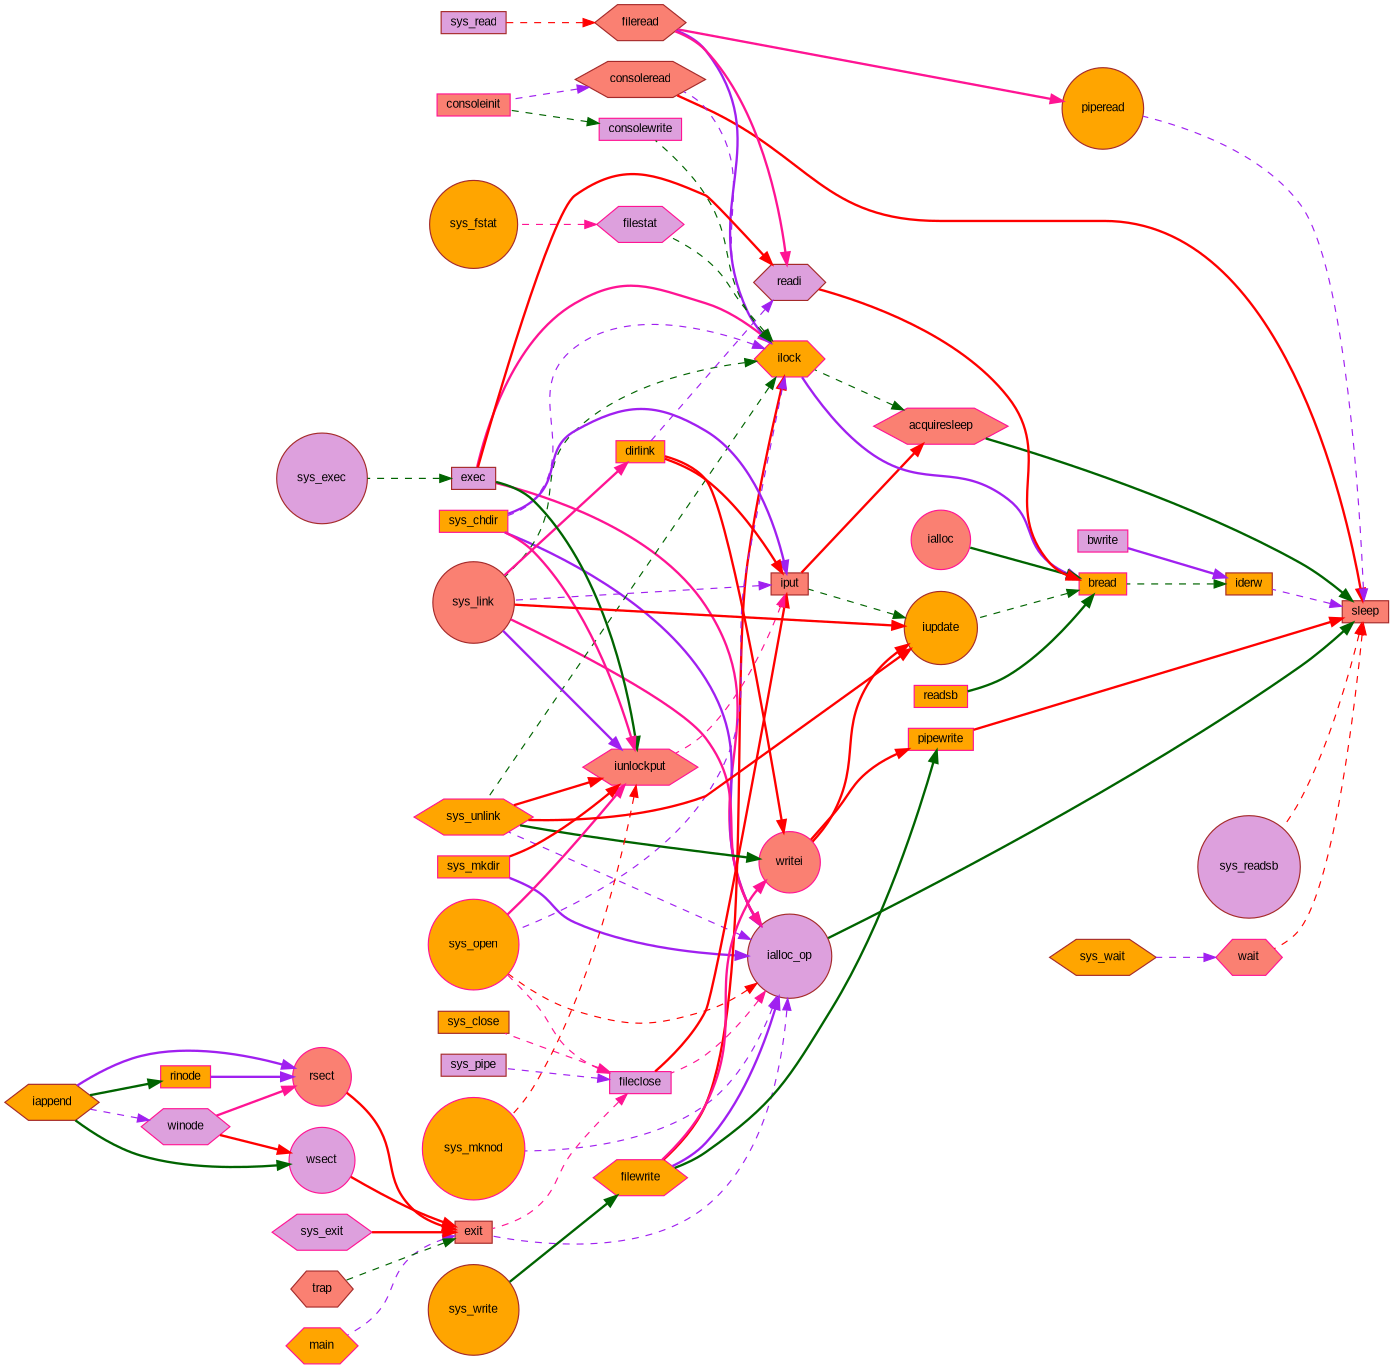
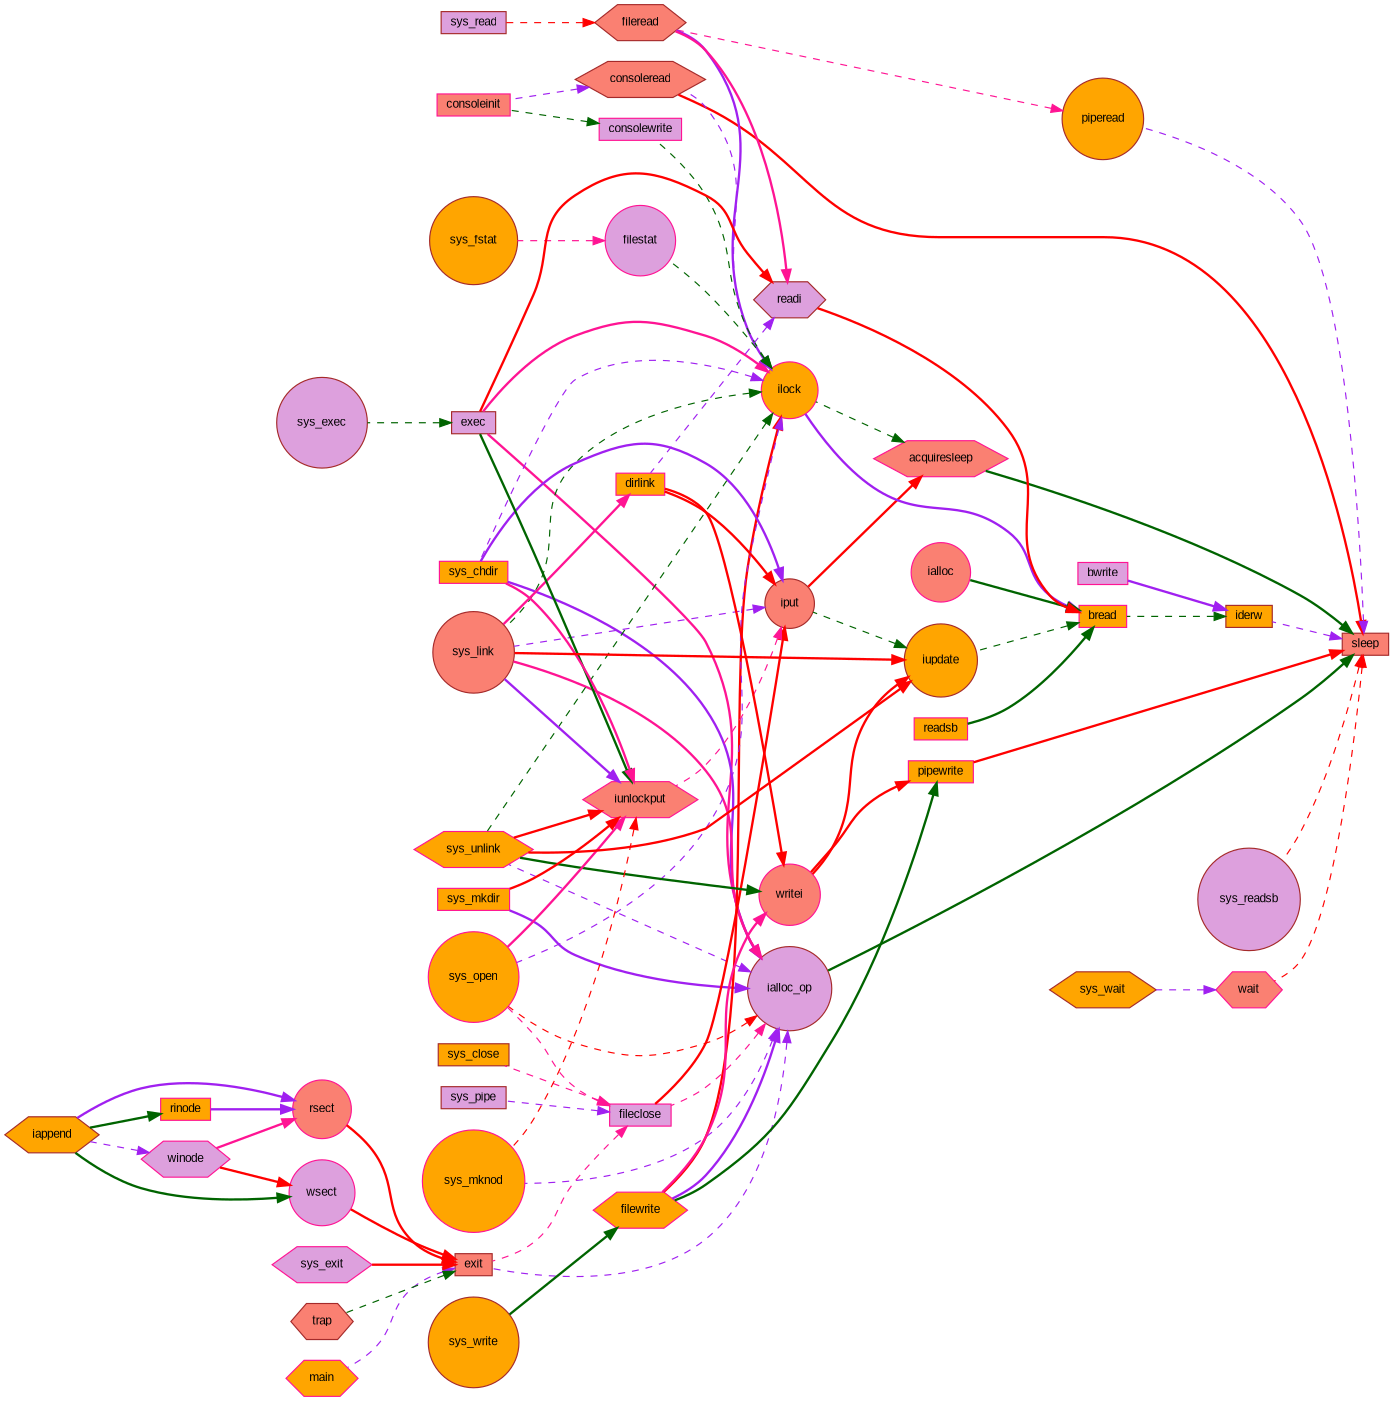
(864, 64) -> (864, 69)
(640, 224) -> (640, 241)
(790, 359) -> (790, 390)
(790, 584) -> (790, 604)
